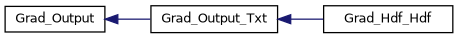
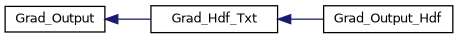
(214, 19) -> (214, 19)
(388, 19) -> (388, 19)
